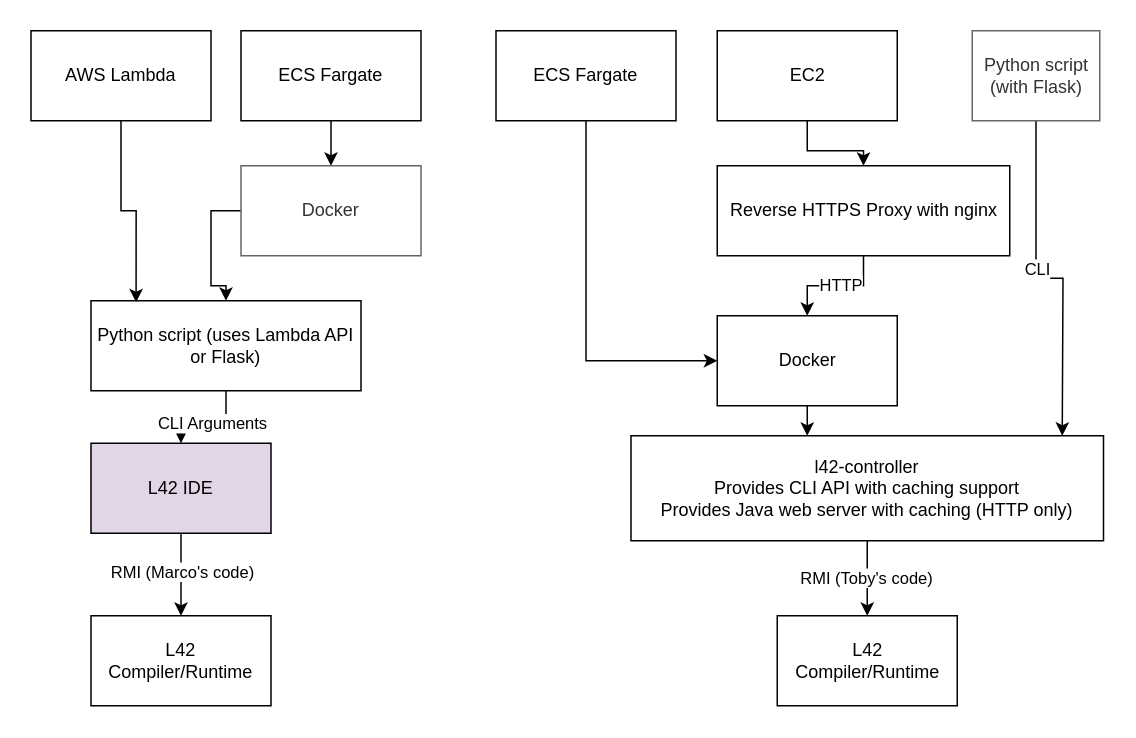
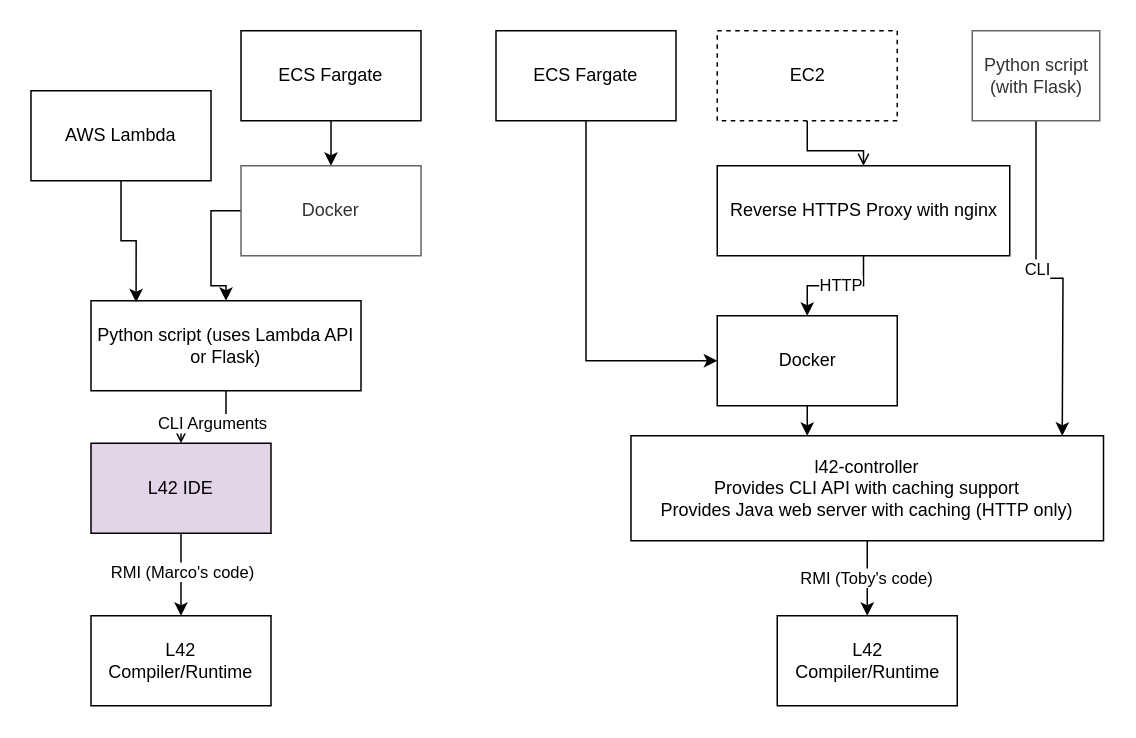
(121, 76) -> (121, 136)
(807, 76) -> (807, 76)
(861, 151) -> (863, 152)
(181, 433) -> (181, 435)
